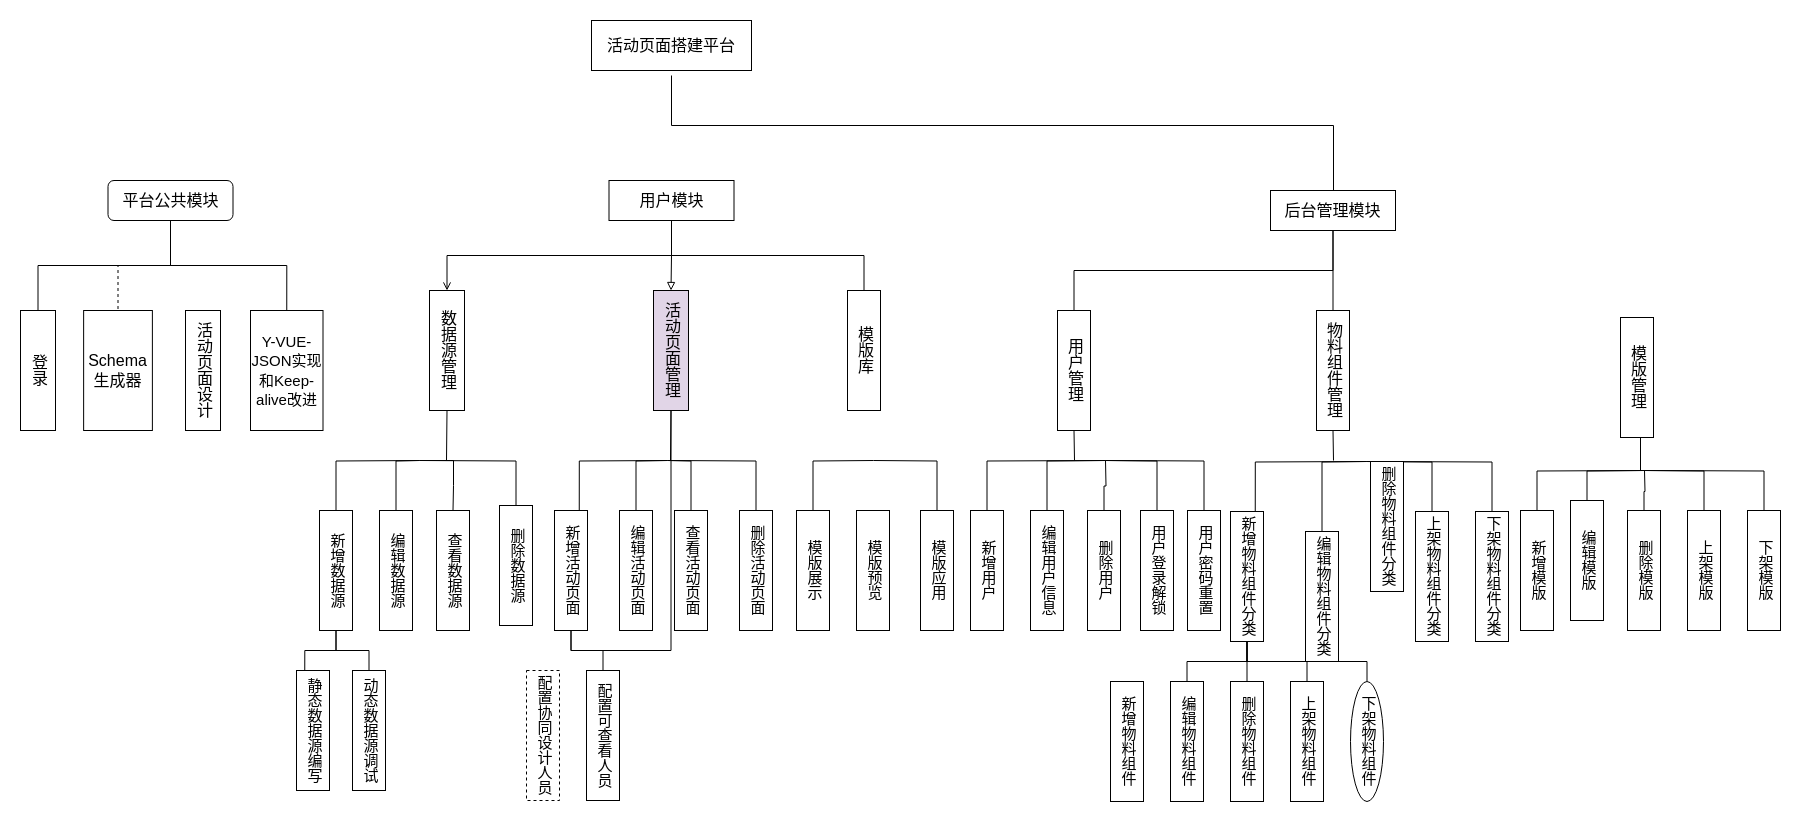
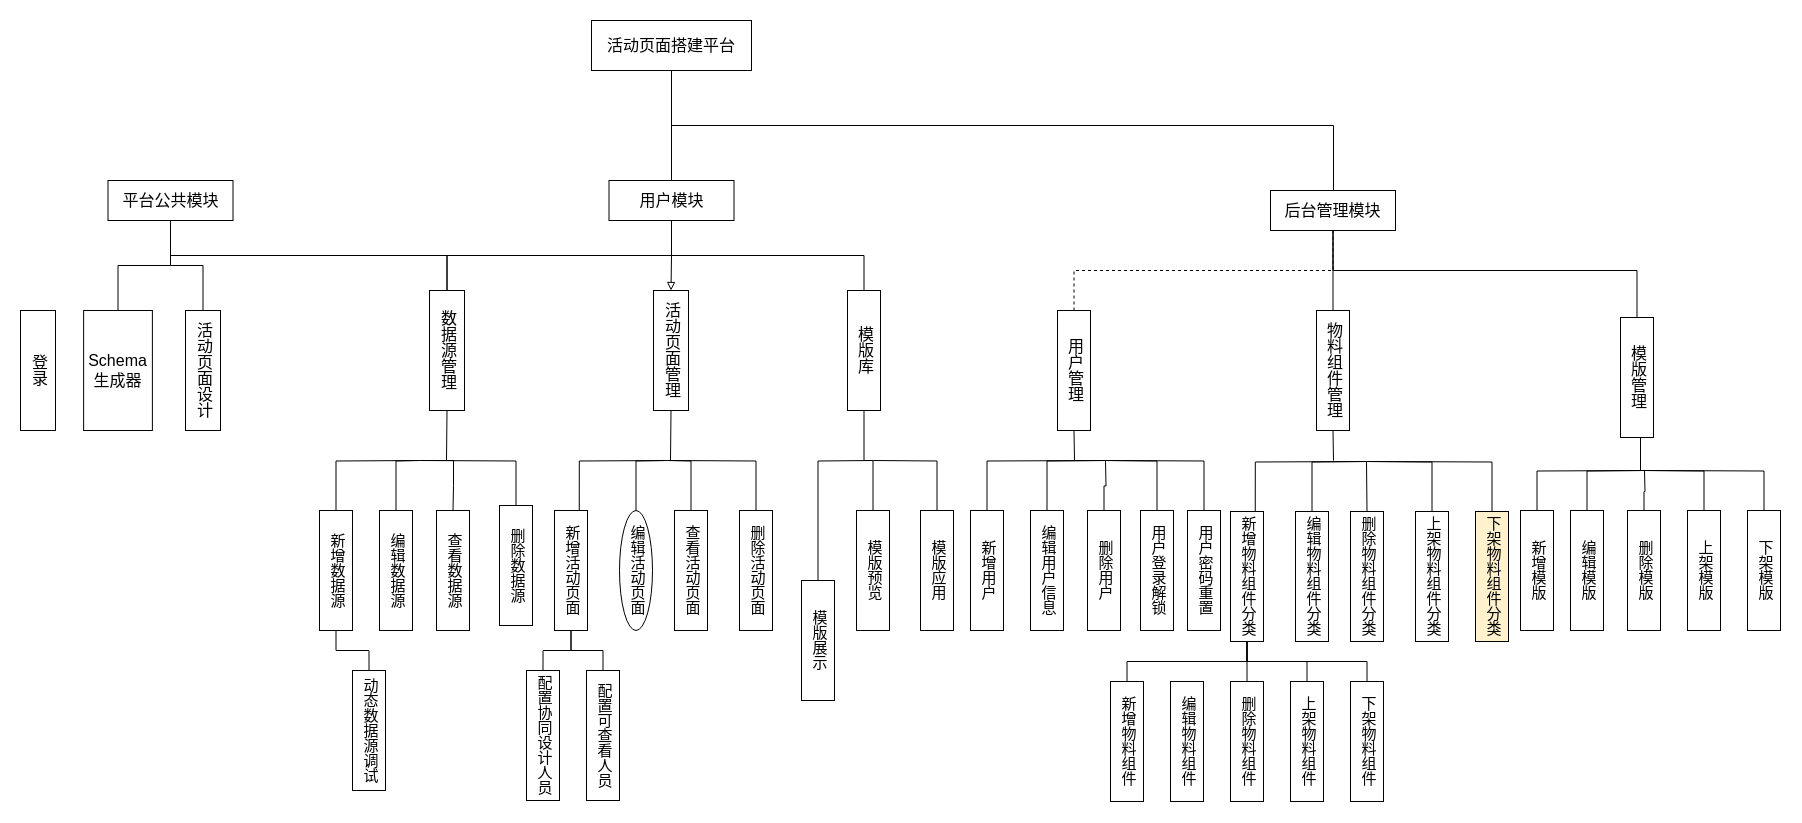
none -> (672, 154)
(171, 201) -> (171, 201)
(449, 256) -> (449, 256)
(55, 266) -> (308, 256)
(268, 266) -> none
(1184, 271) -> (1184, 271)
none -> (1509, 271)
(118, 289) -> (118, 289)
none -> (203, 289)
(671, 351) -> (671, 351)
(287, 371) -> none
none -> (873, 486)
(1387, 527) -> (1367, 577)
(1587, 561) -> (1587, 571)
(636, 571) -> (636, 571)
(813, 571) -> (818, 641)
(1492, 577) -> (1492, 577)
(671, 590) -> (546, 651)
(1322, 597) -> (1312, 577)
(310, 651) -> none
none -> (1146, 662)
(1187, 673) -> none
(313, 731) -> none
(543, 736) -> (543, 736)
(1367, 742) -> (1367, 742)
